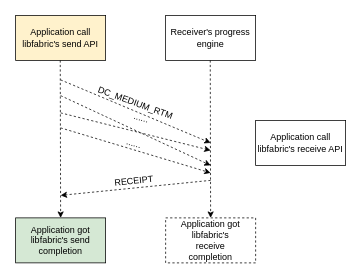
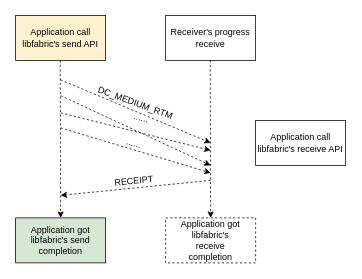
(210, 38) -> (210, 38)
